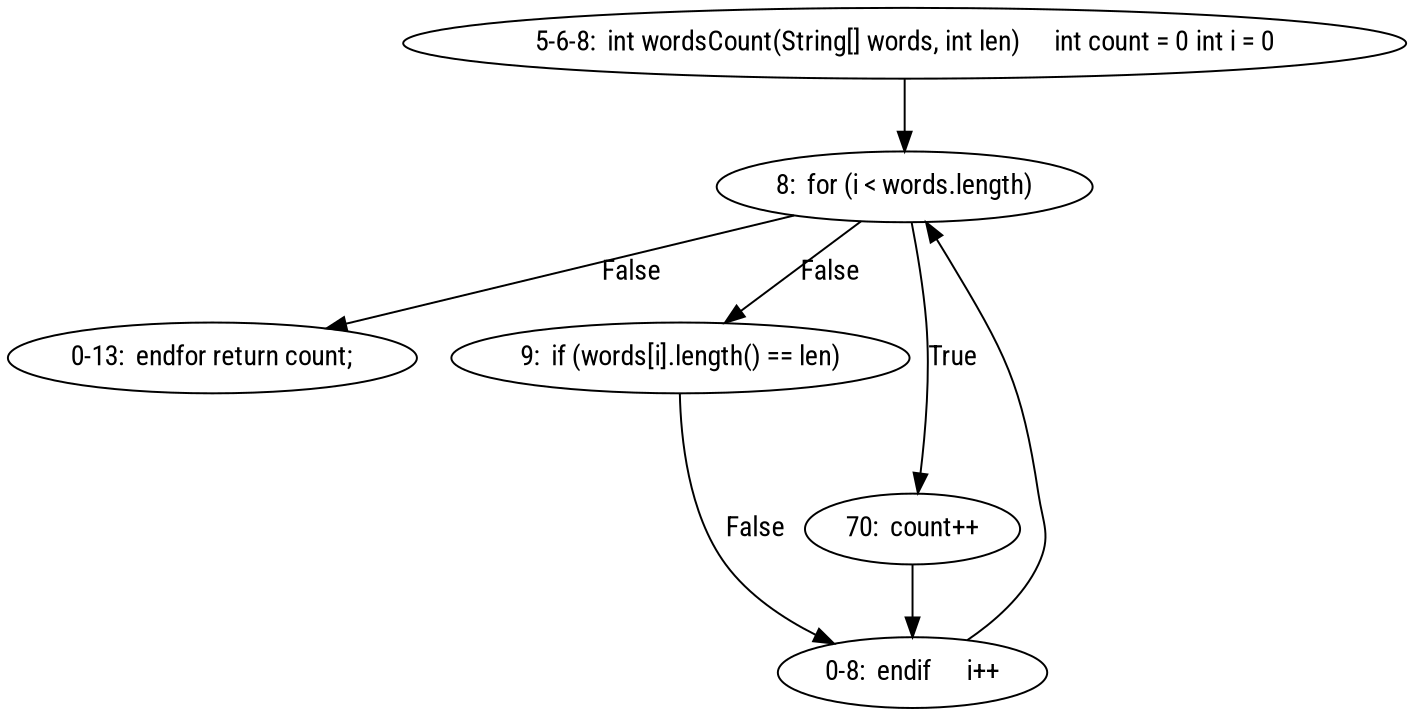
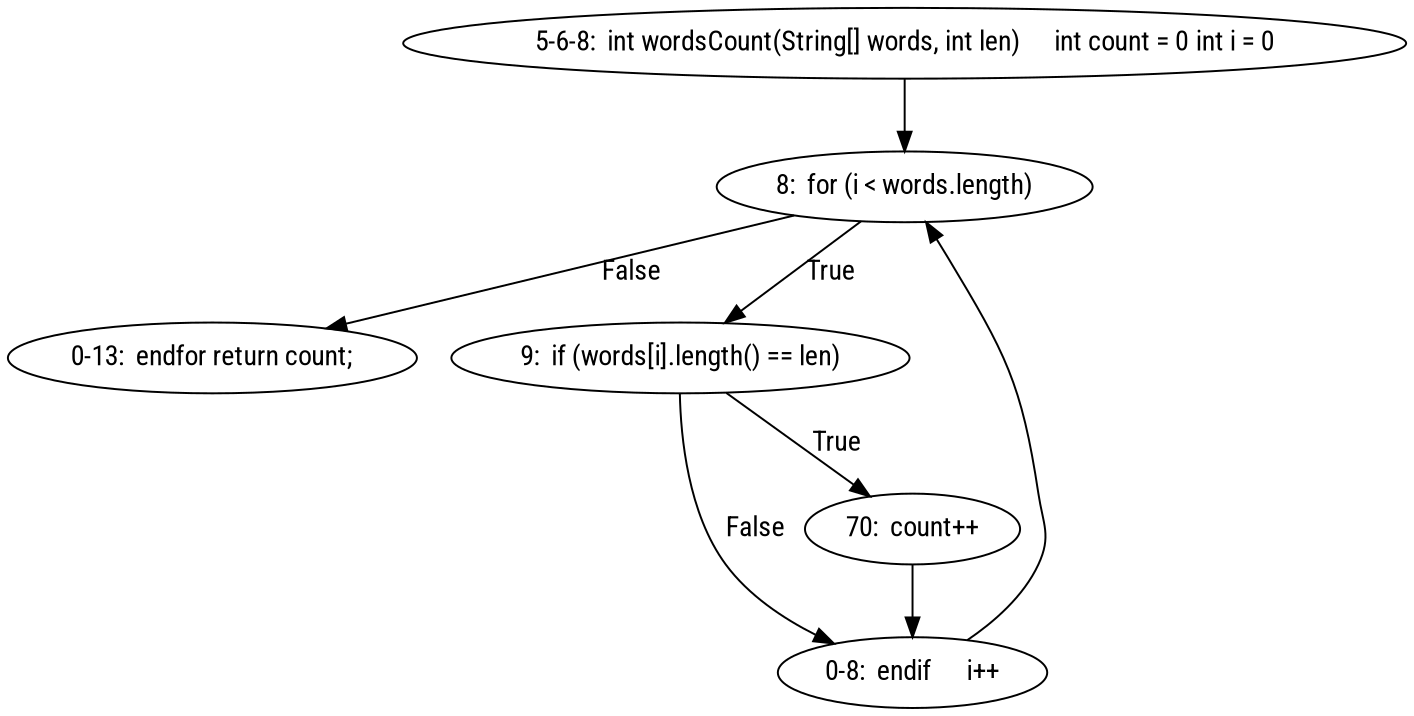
(831, 272) -> (831, 272)
(928, 348) -> (790, 439)
